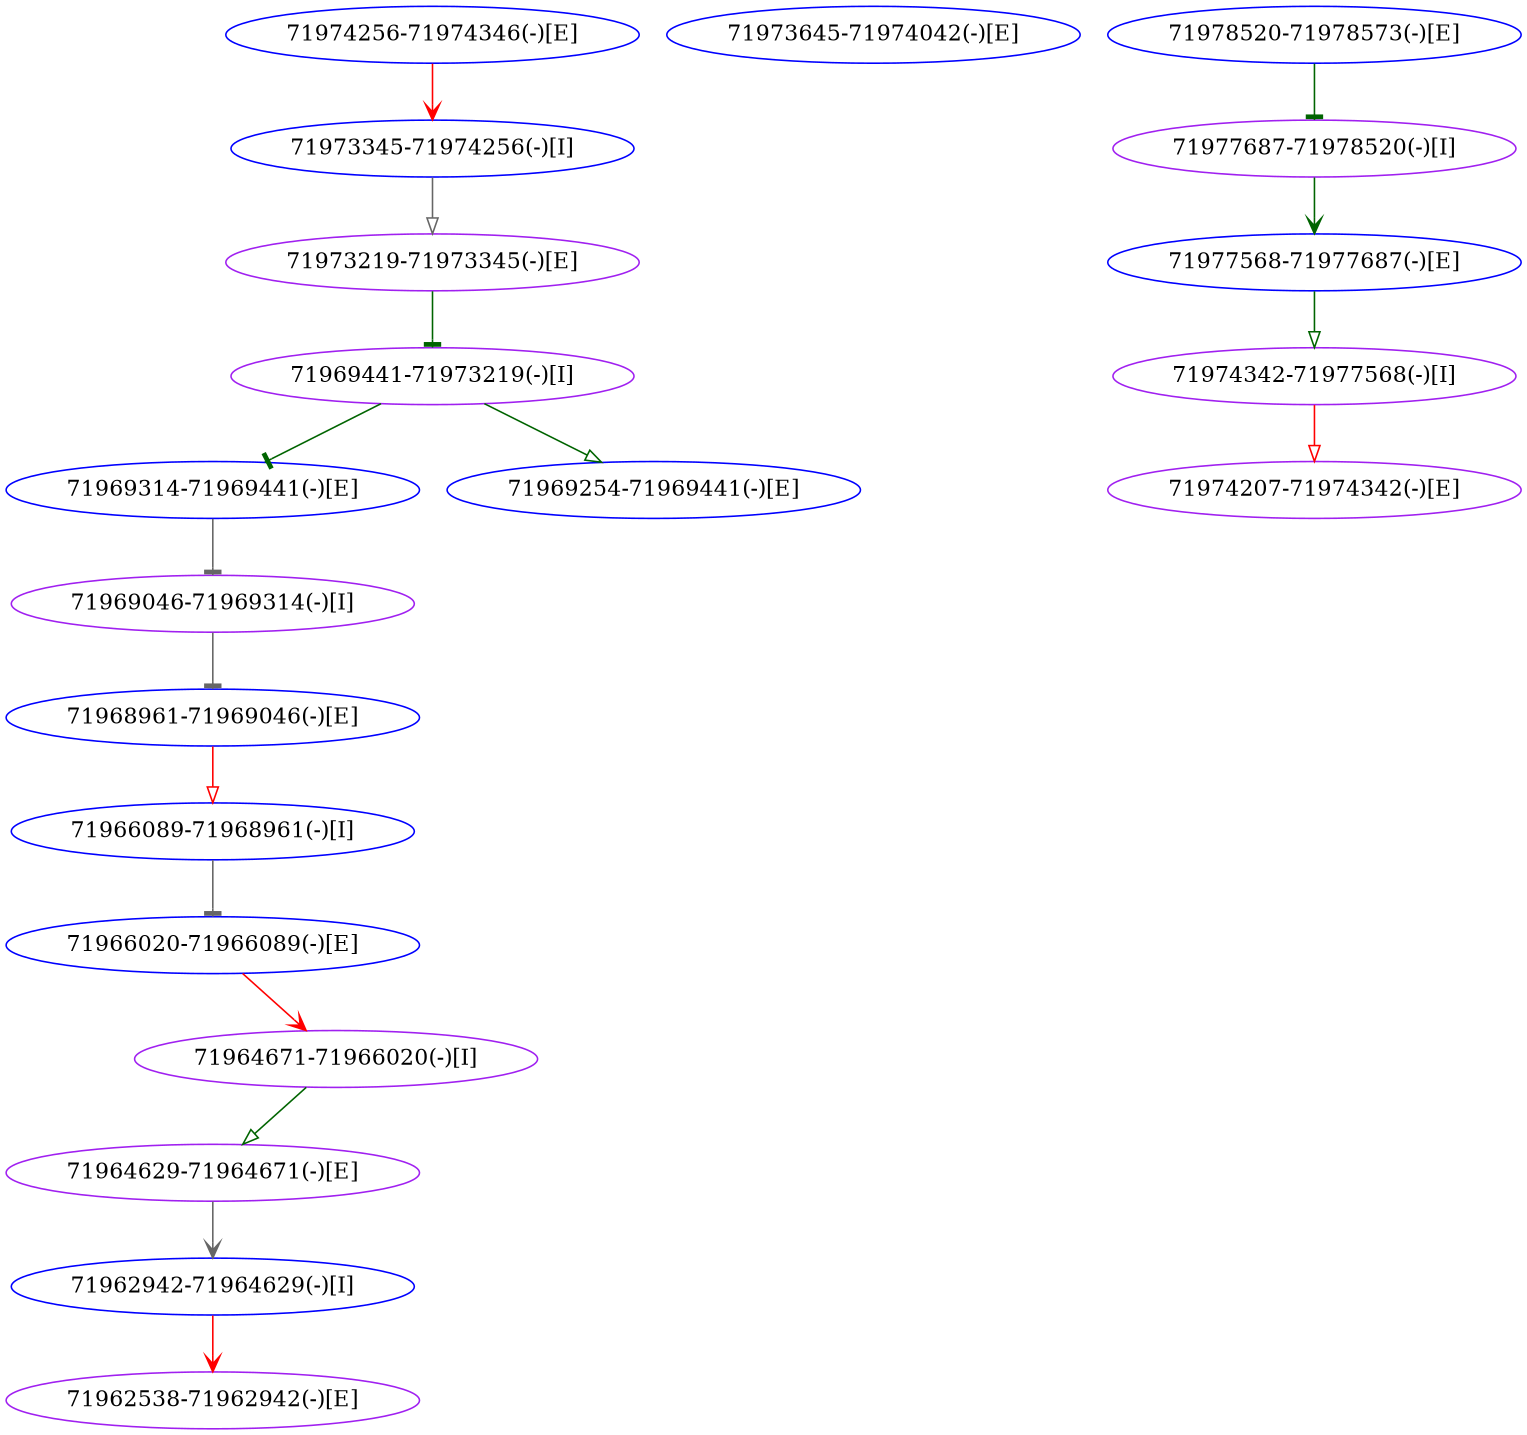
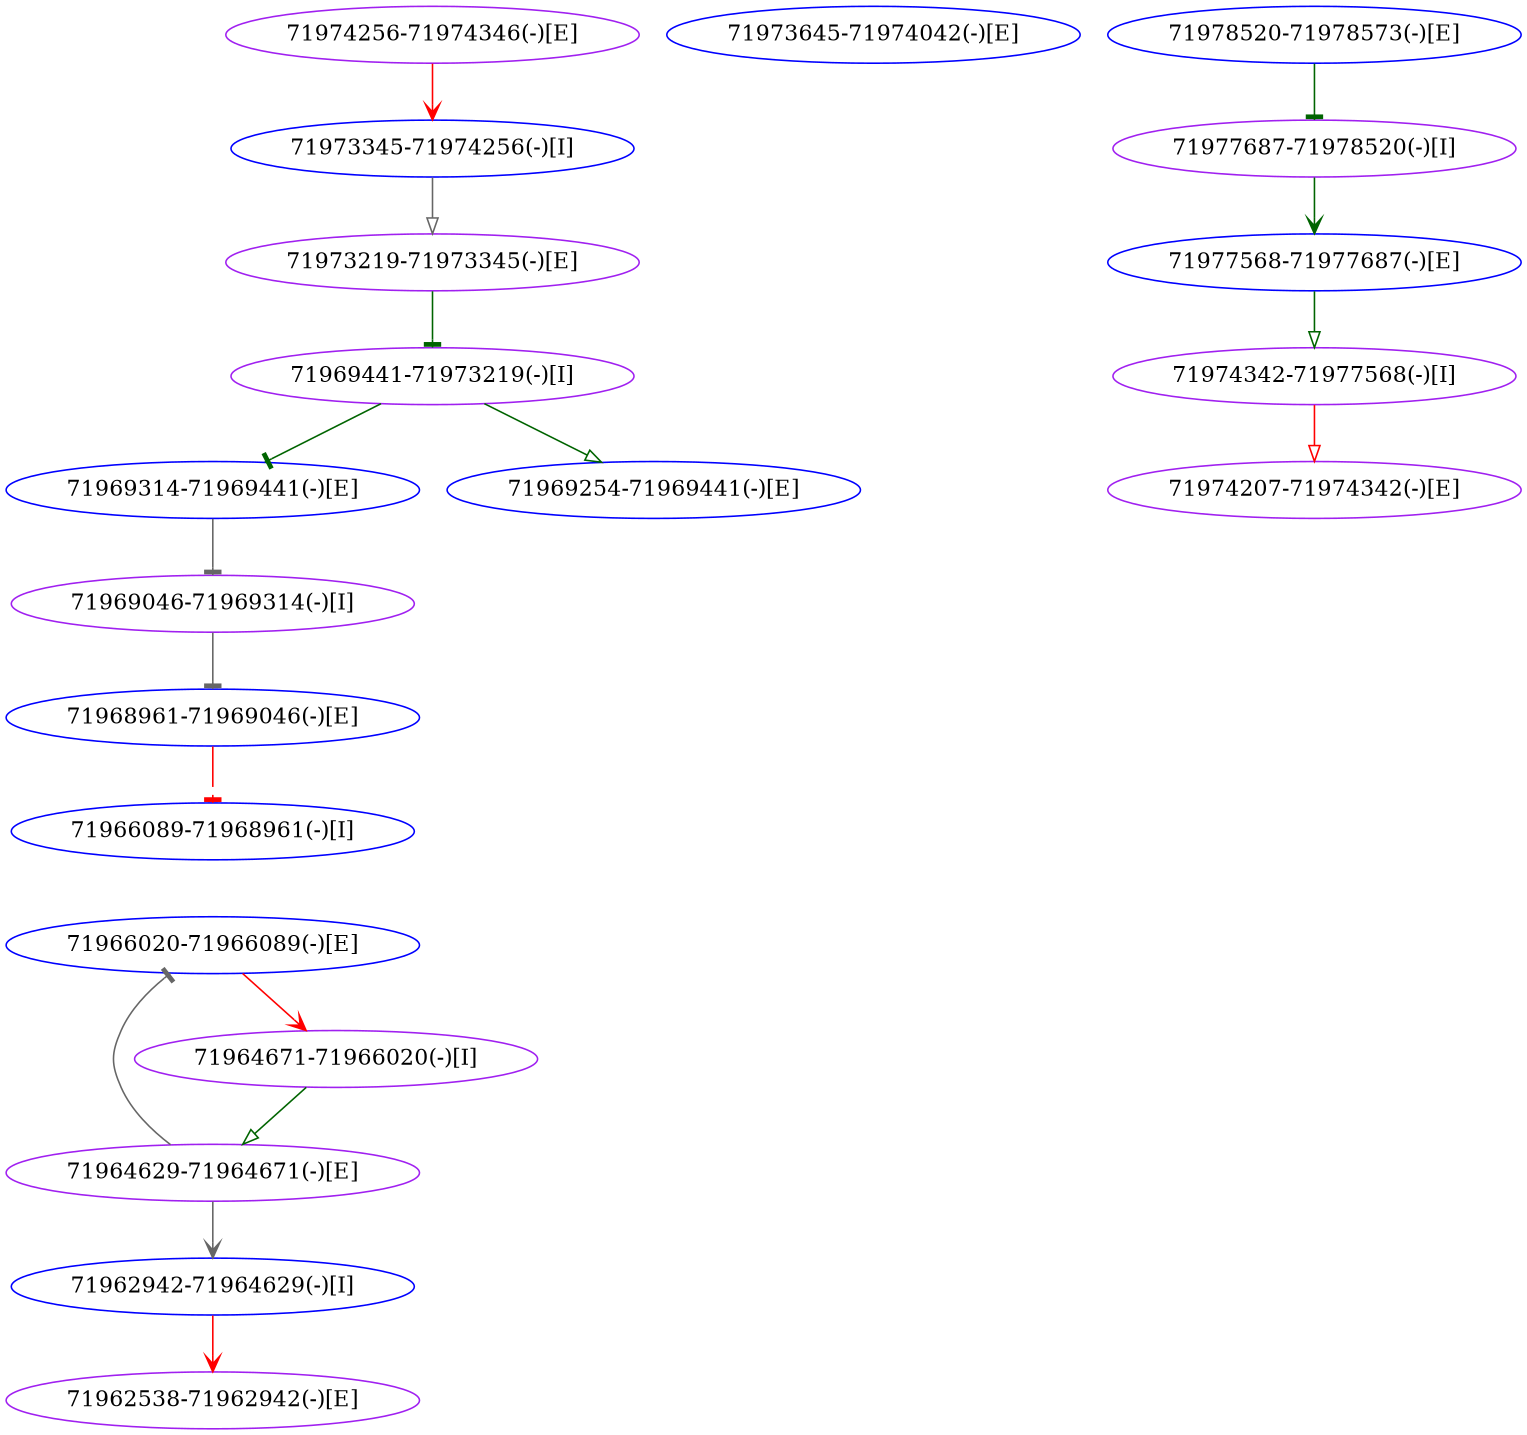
(433, 35) -> (433, 35)
(213, 767) -> (213, 767)
(213, 884) -> (114, 1063)
